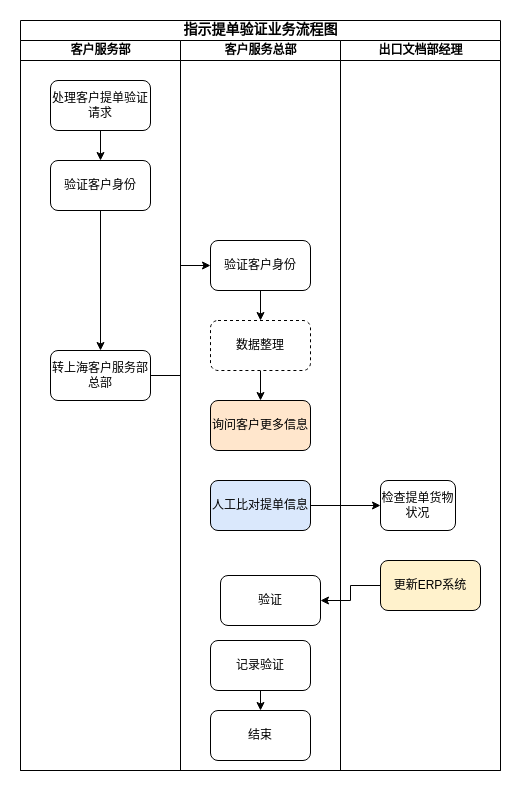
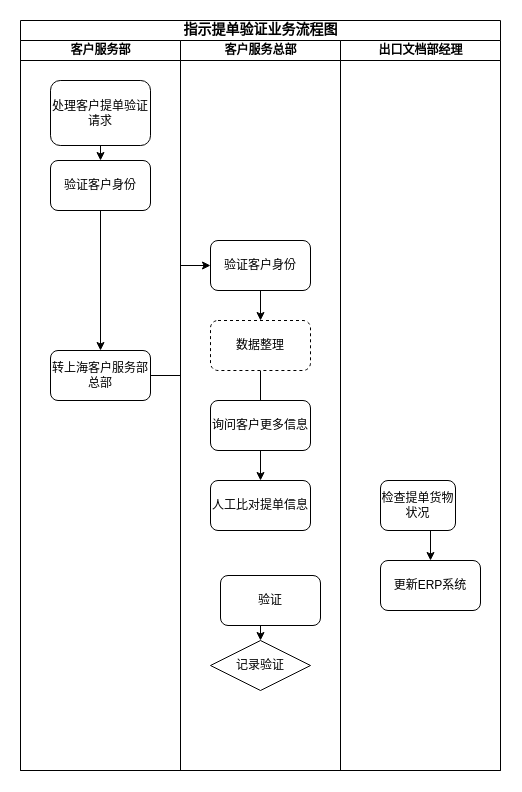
(101, 106) -> (101, 113)
(261, 392) -> (261, 395)
(261, 426) -> (261, 426)
none -> (261, 462)
(261, 506) -> (261, 506)
(342, 506) -> none
none -> (431, 541)
(431, 586) -> (431, 586)
(351, 590) -> none
none -> (261, 629)
(261, 666) -> (261, 666)
(261, 697) -> none
(261, 736) -> none
